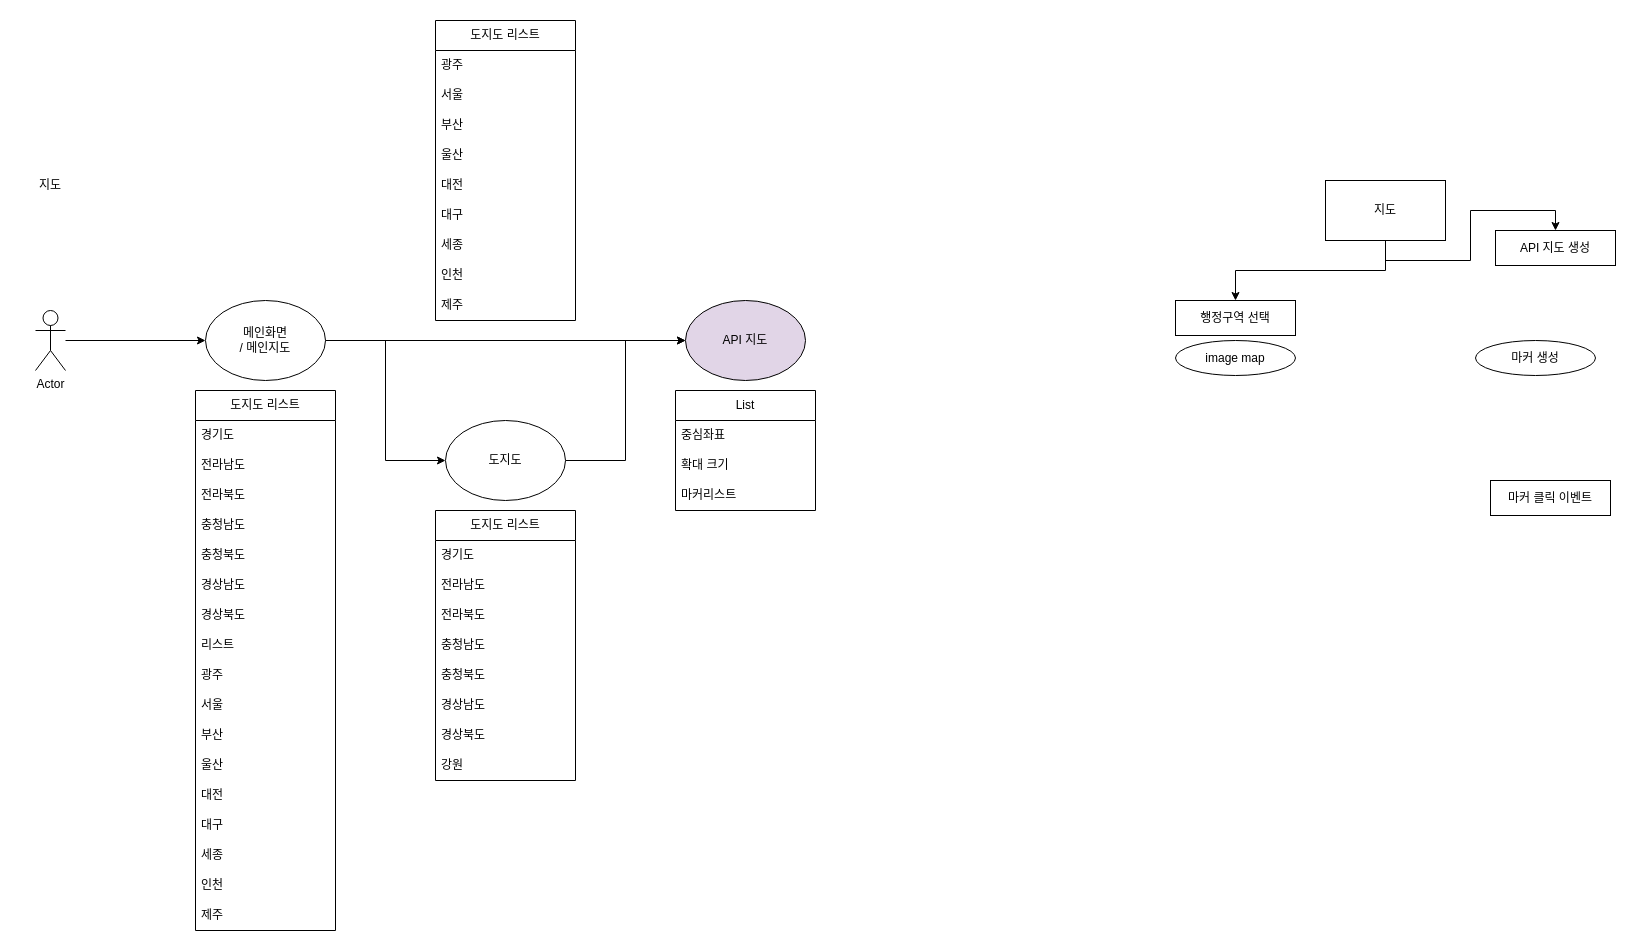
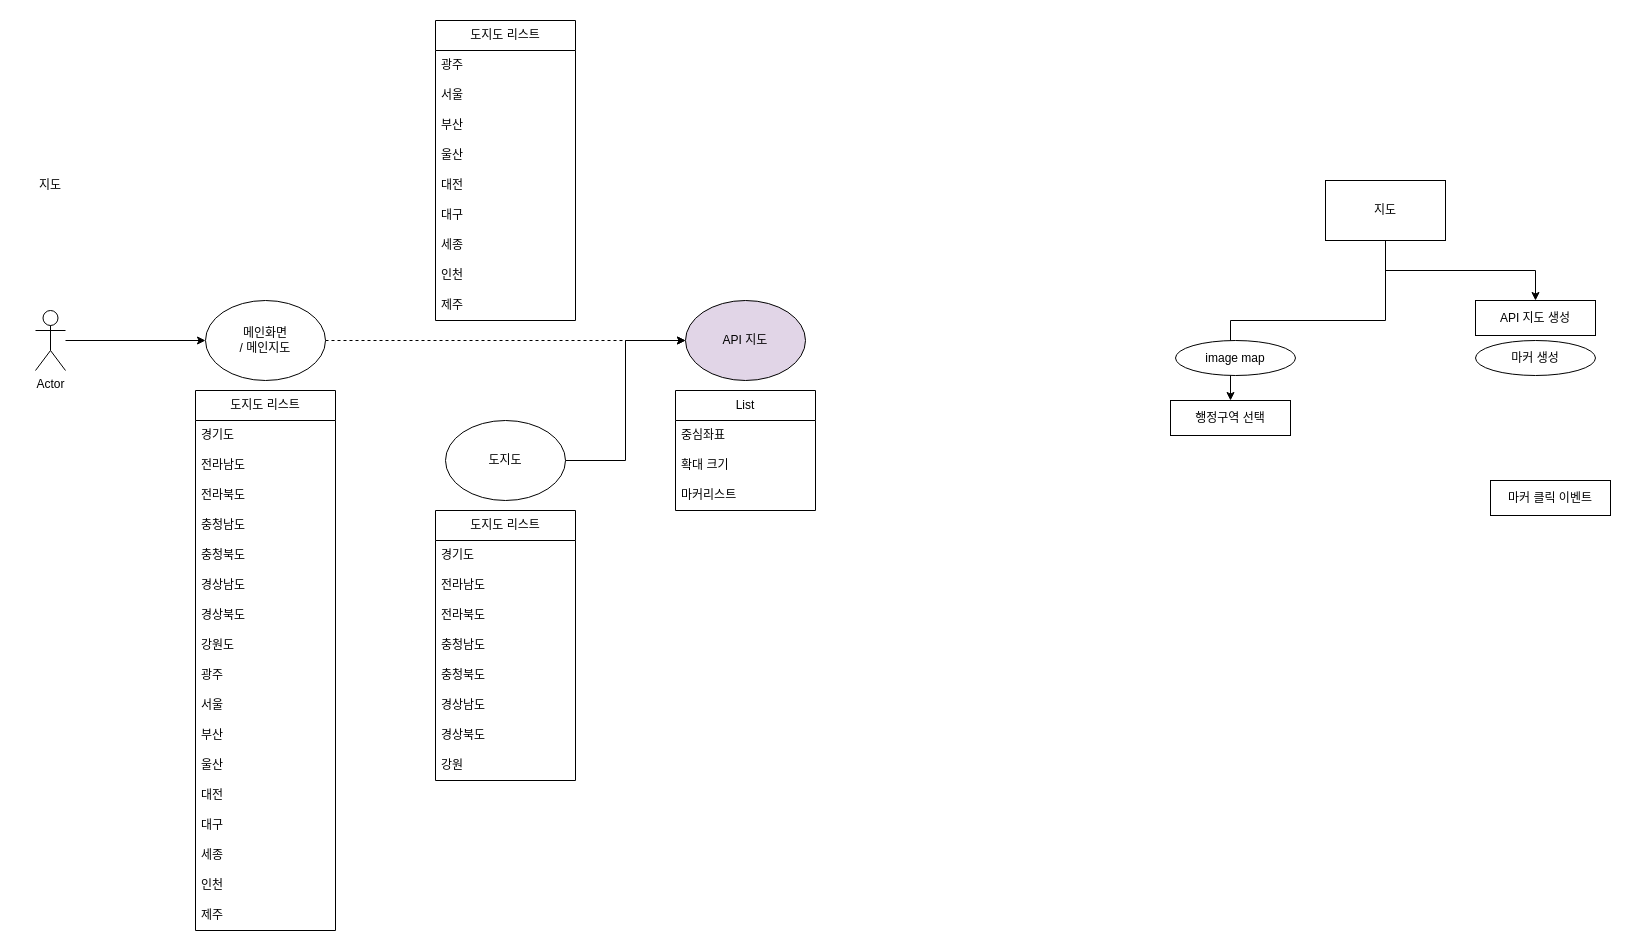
(1556, 248) -> (1536, 318)
(1236, 318) -> (1231, 418)
(505, 341) -> (505, 341)
(386, 428) -> none
(220, 646) -> (220, 646)
